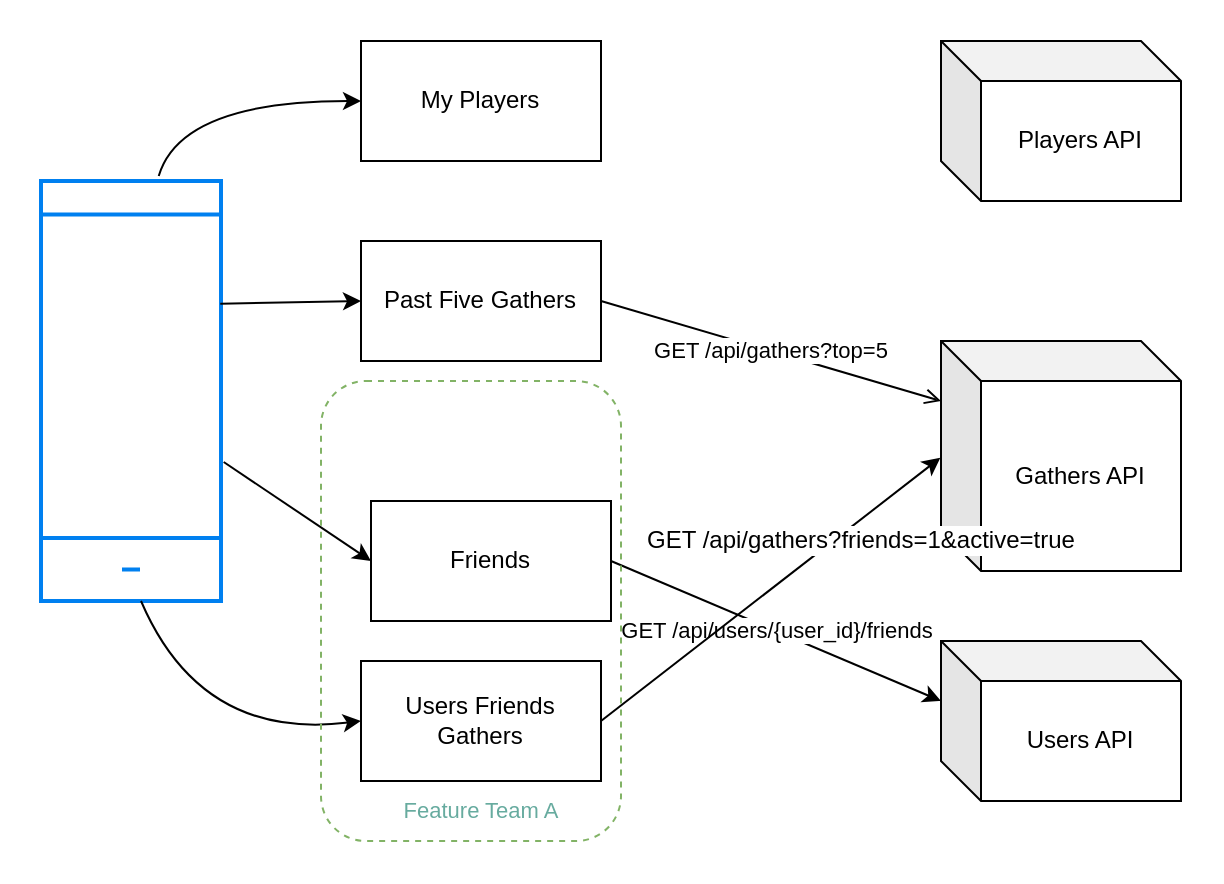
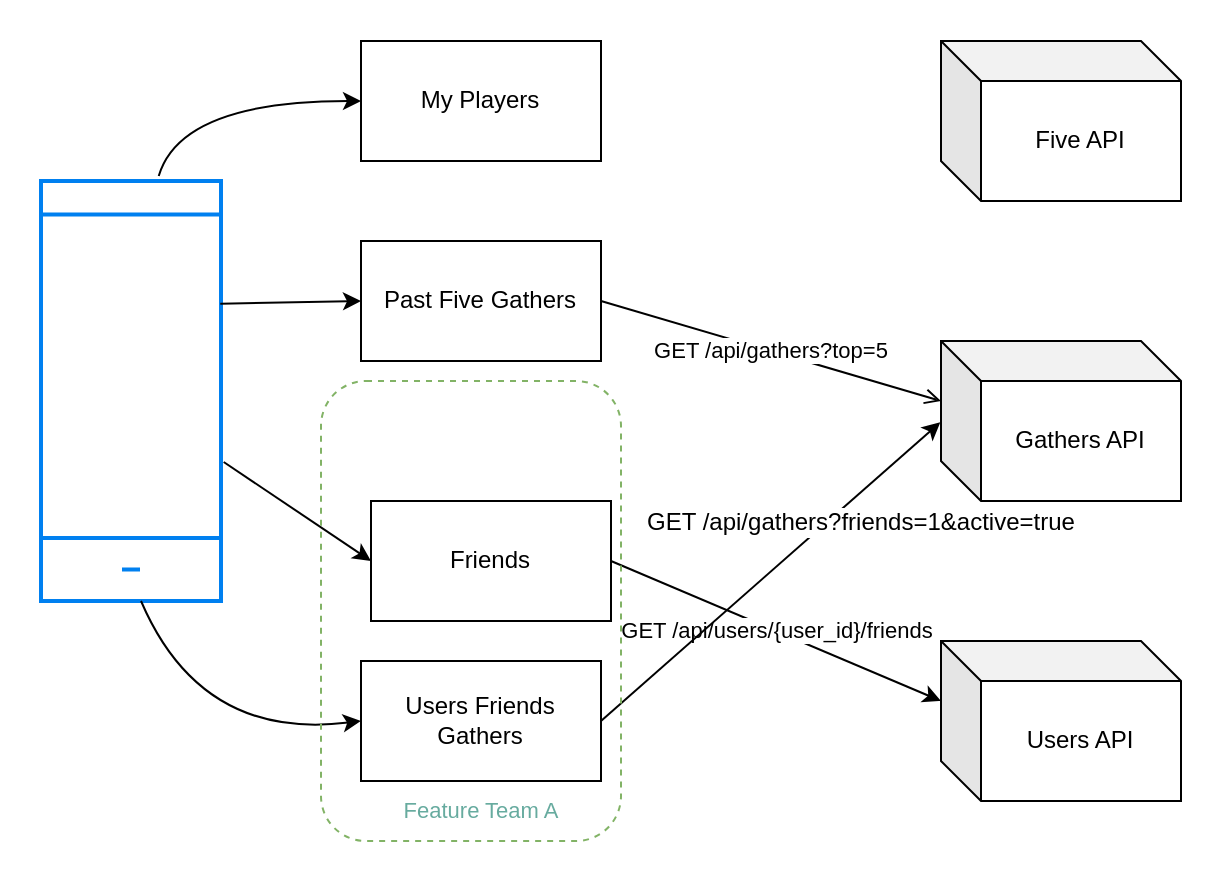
(1081, 141) -> (1081, 141)
(1061, 456) -> (1061, 421)
